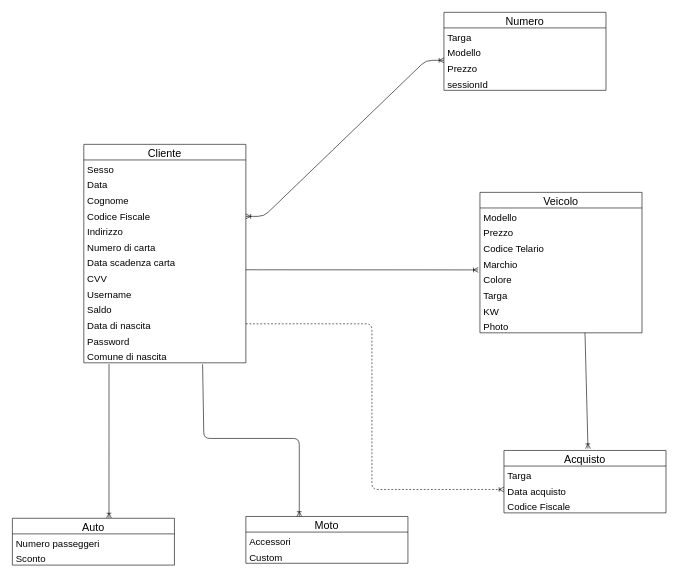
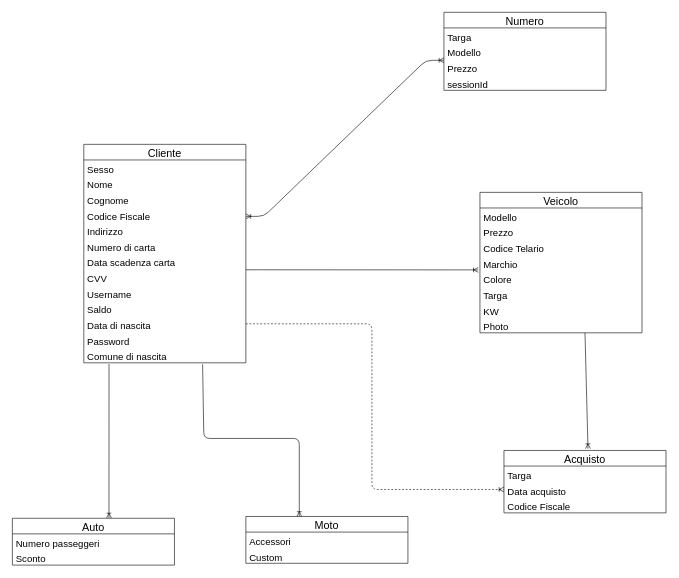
(98, 185) -> (98, 185)
